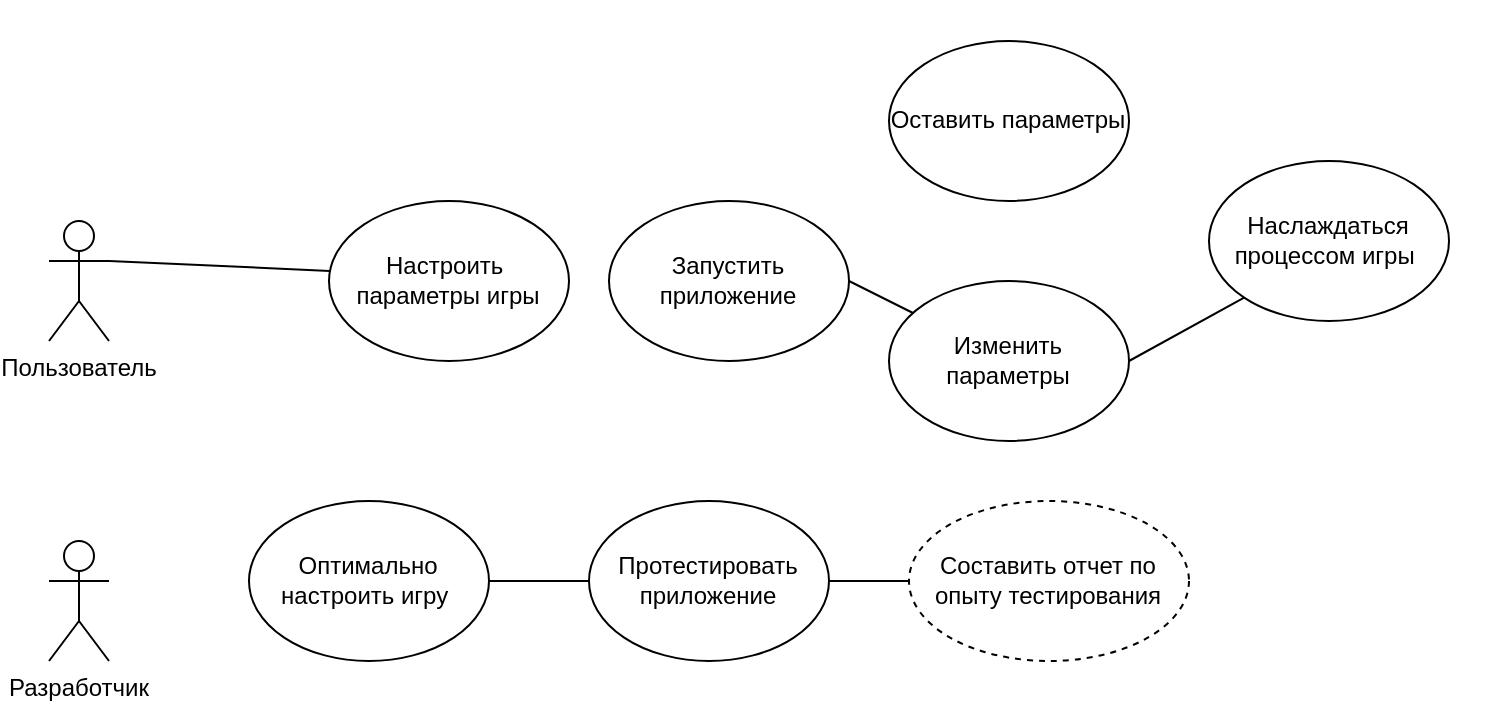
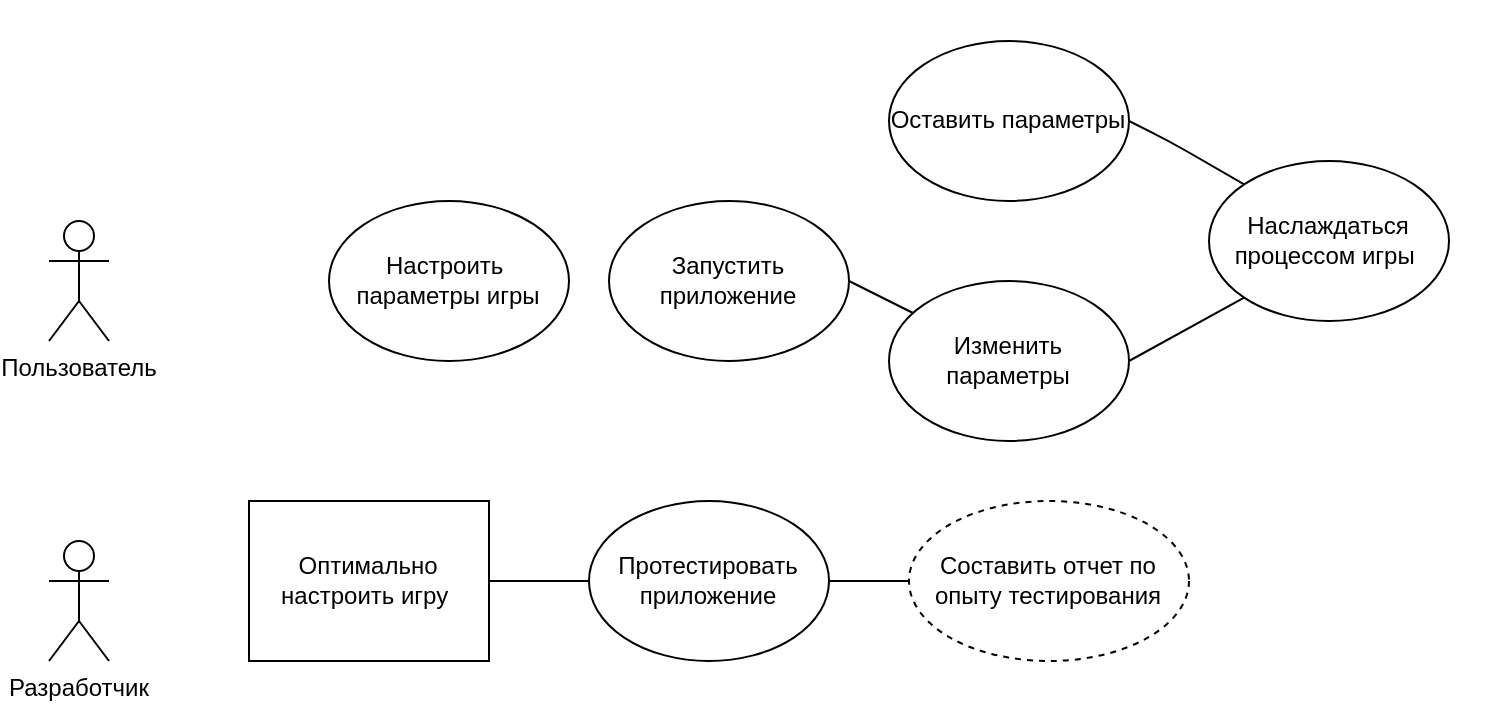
none -> (1192, 154)
(220, 266) -> none
(369, 581) -> (369, 581)
